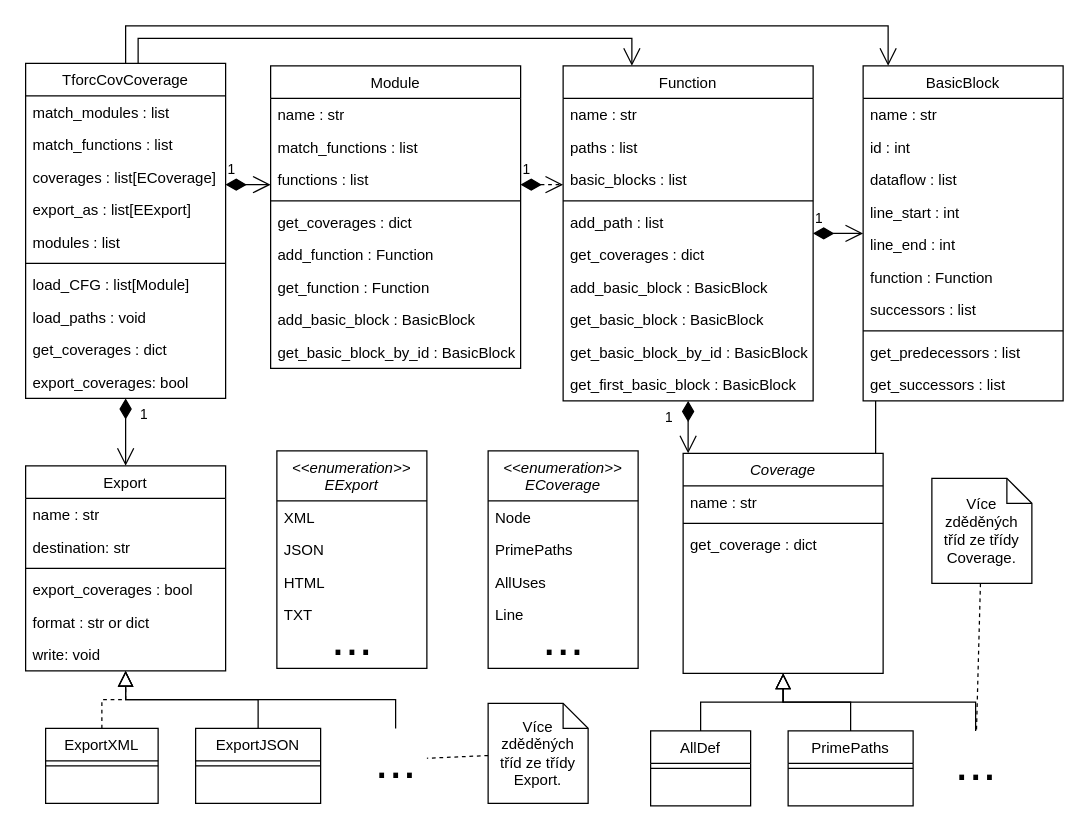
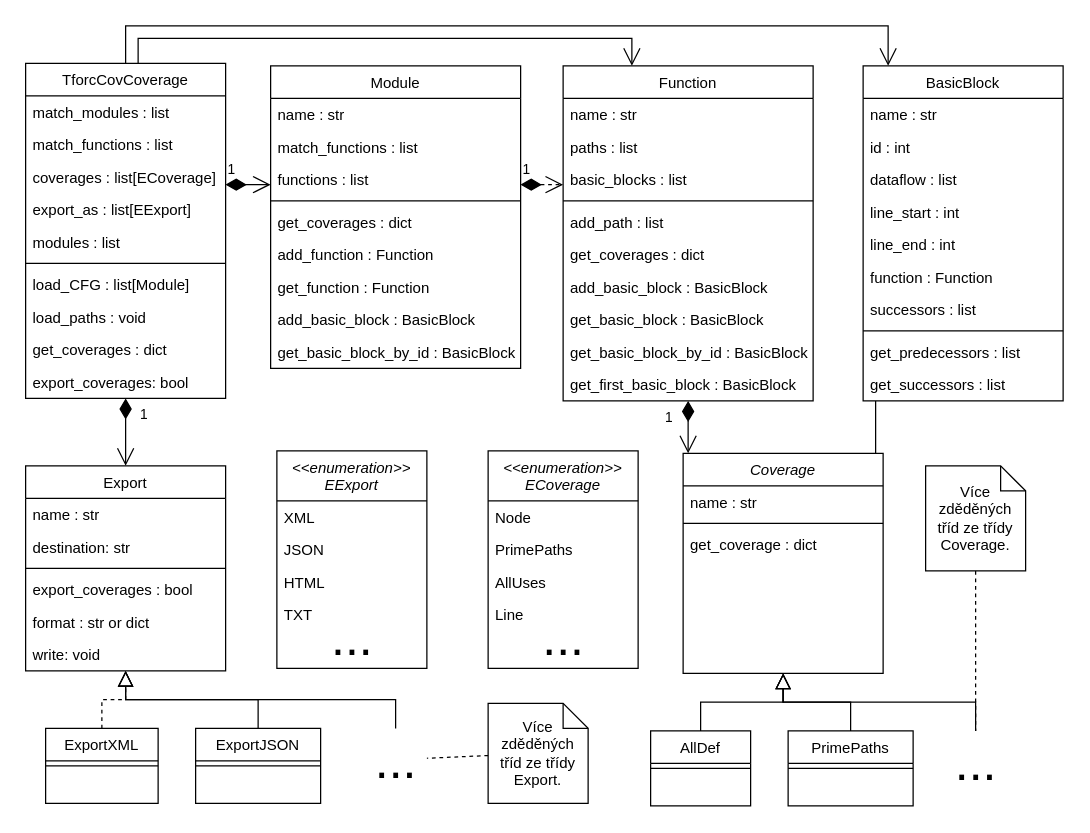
(846, 233) -> none
(982, 531) -> (976, 518)
